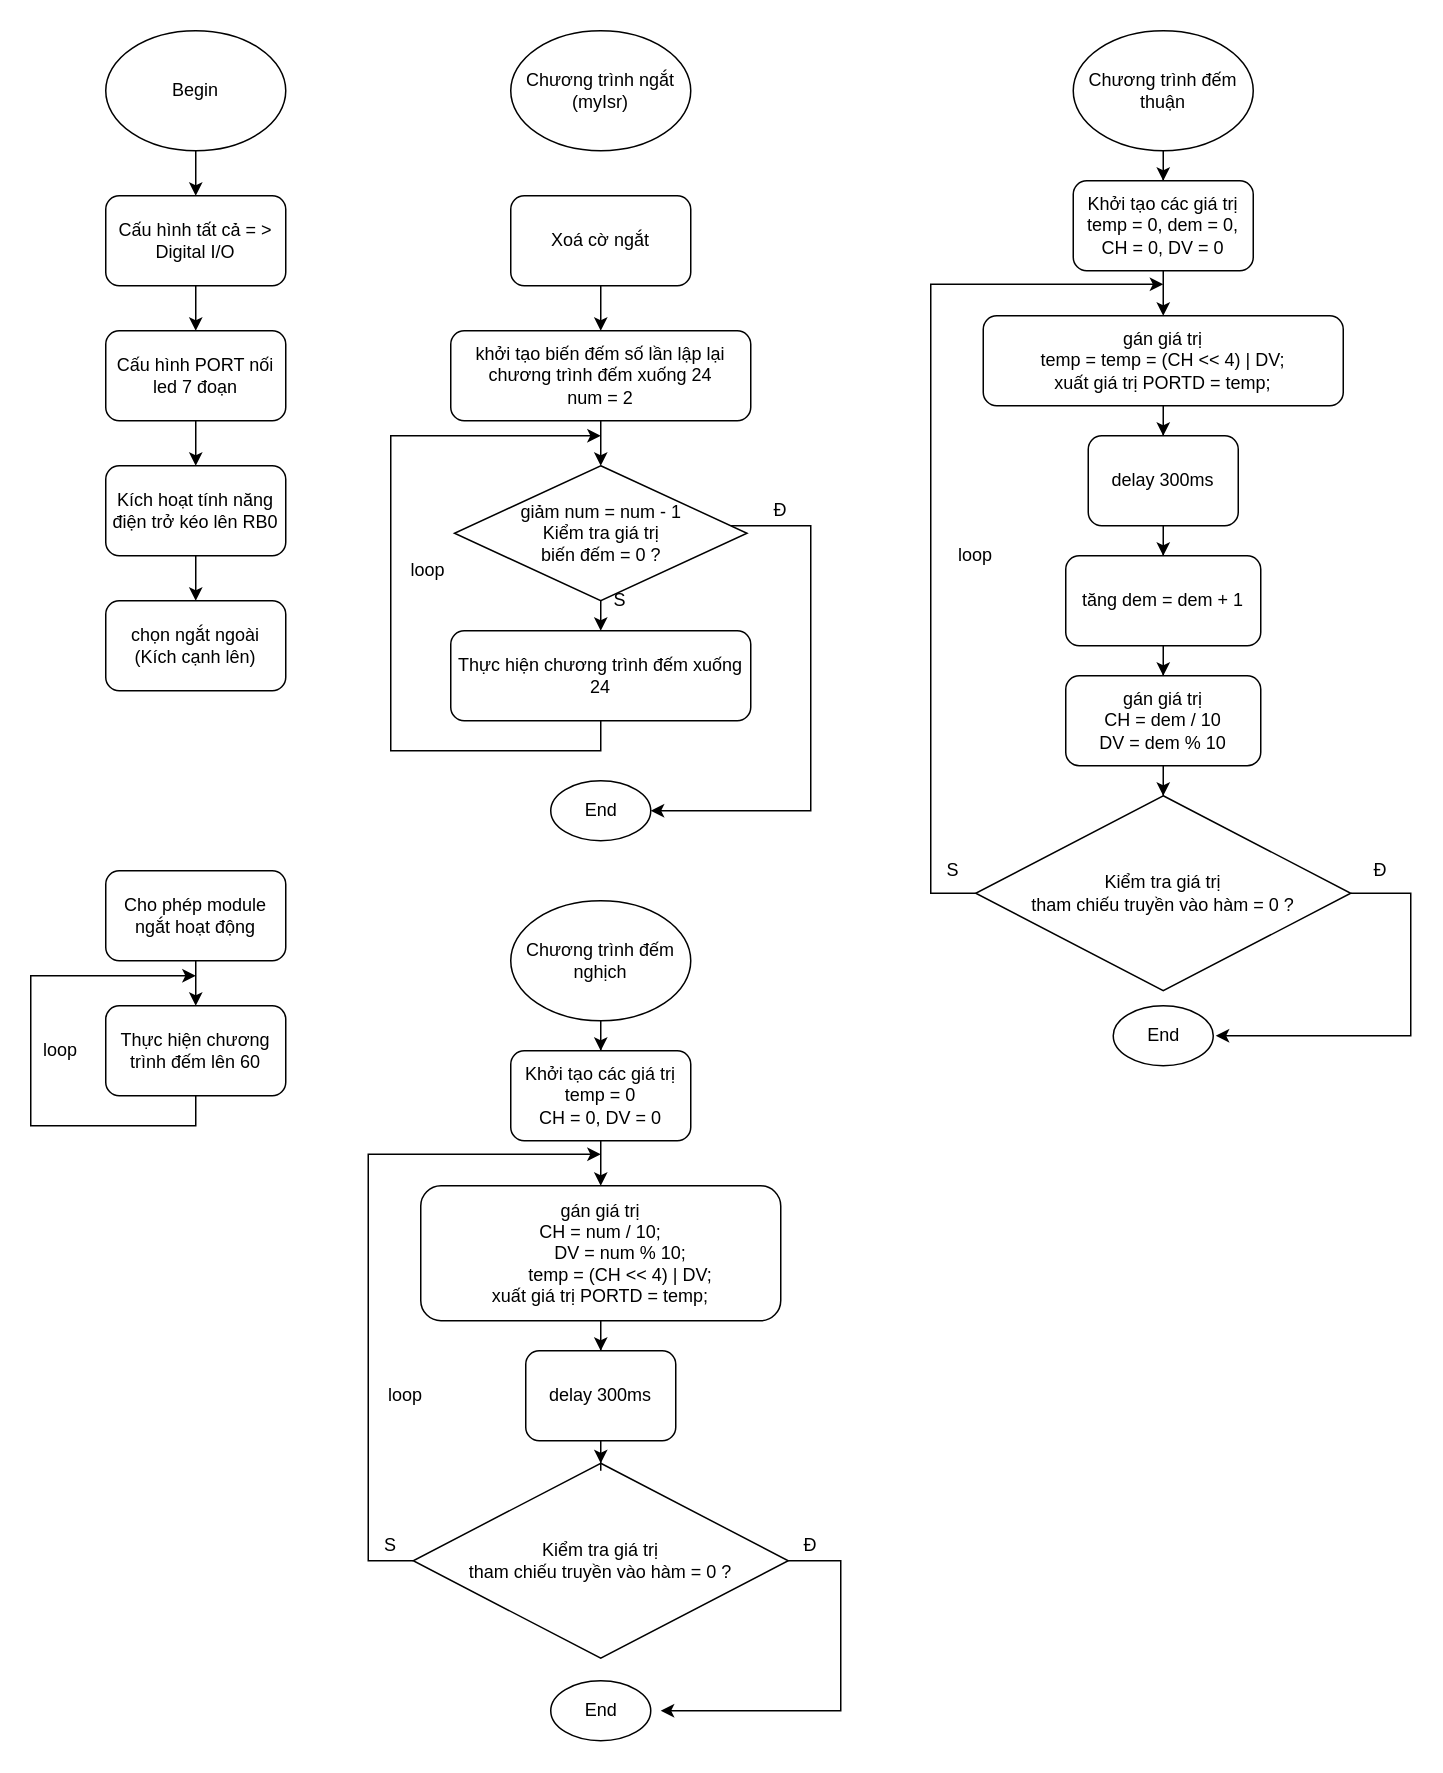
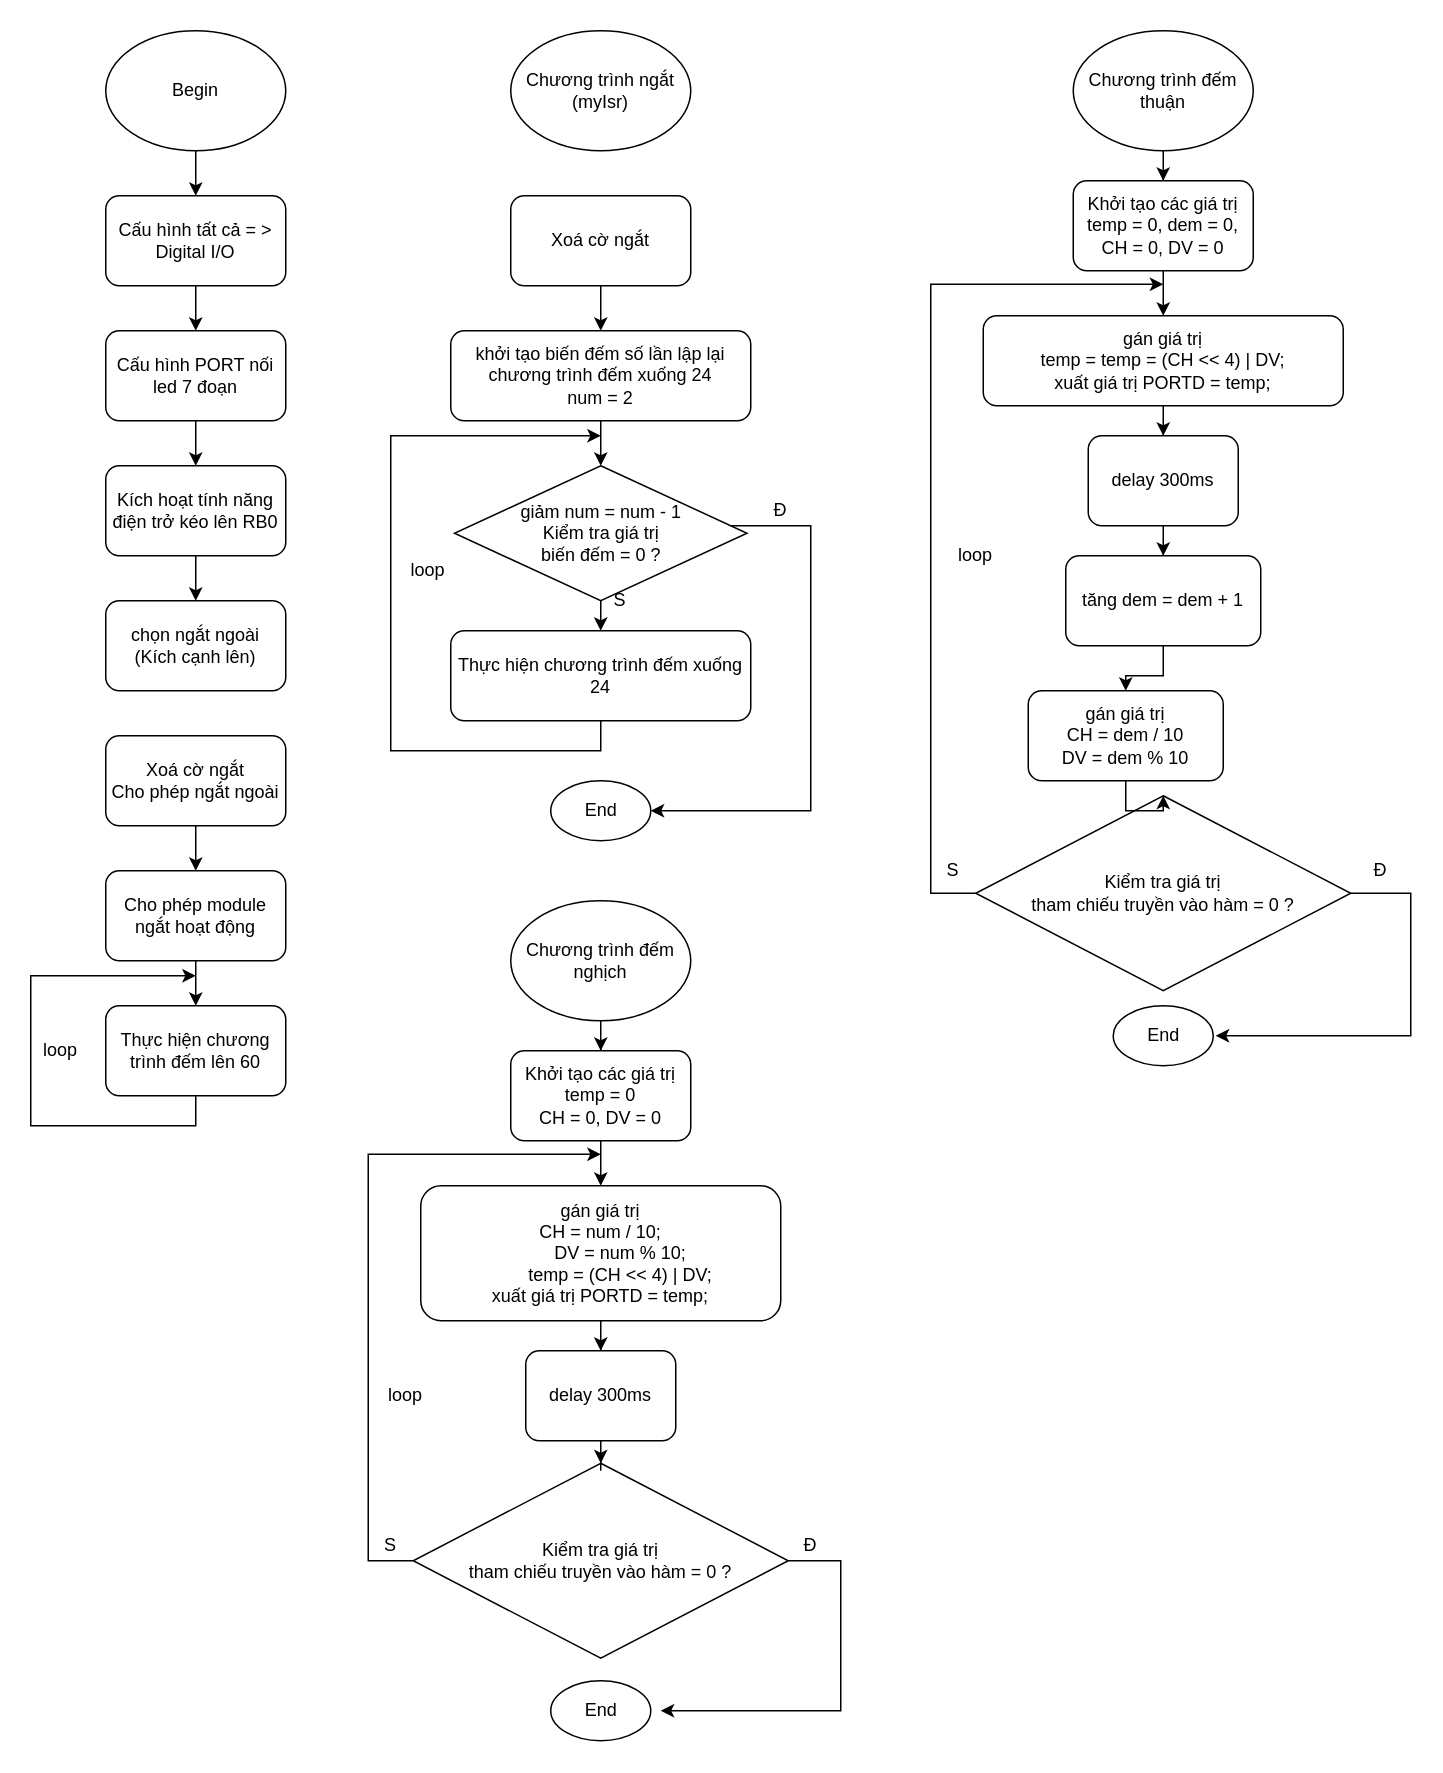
(1163, 721) -> (1126, 736)
none -> (196, 781)
none -> (196, 854)
